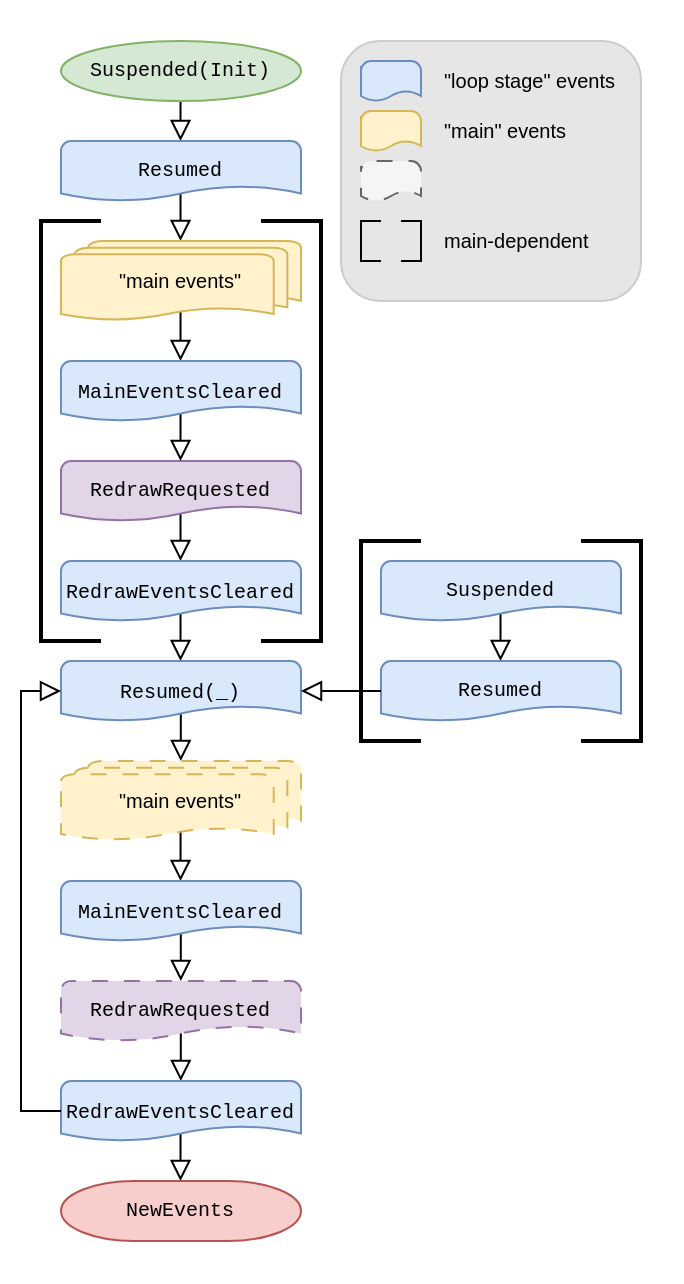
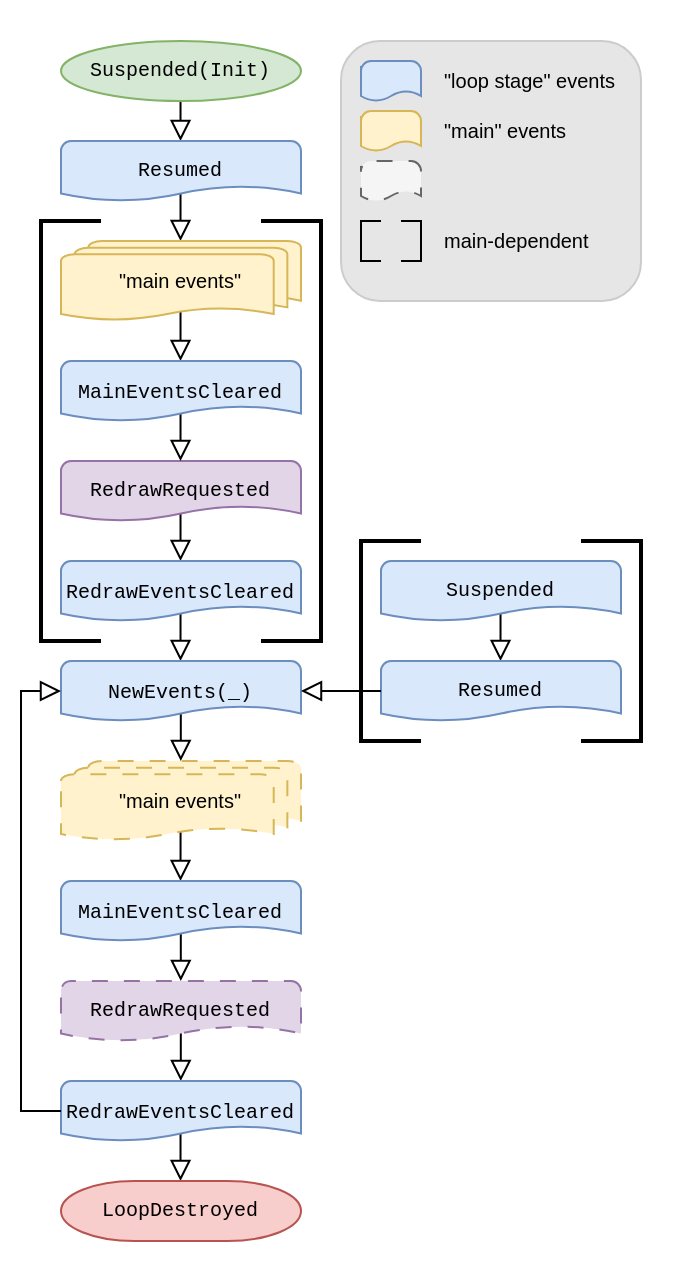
(181, 691) -> (181, 691)
(181, 1211) -> (181, 1211)
